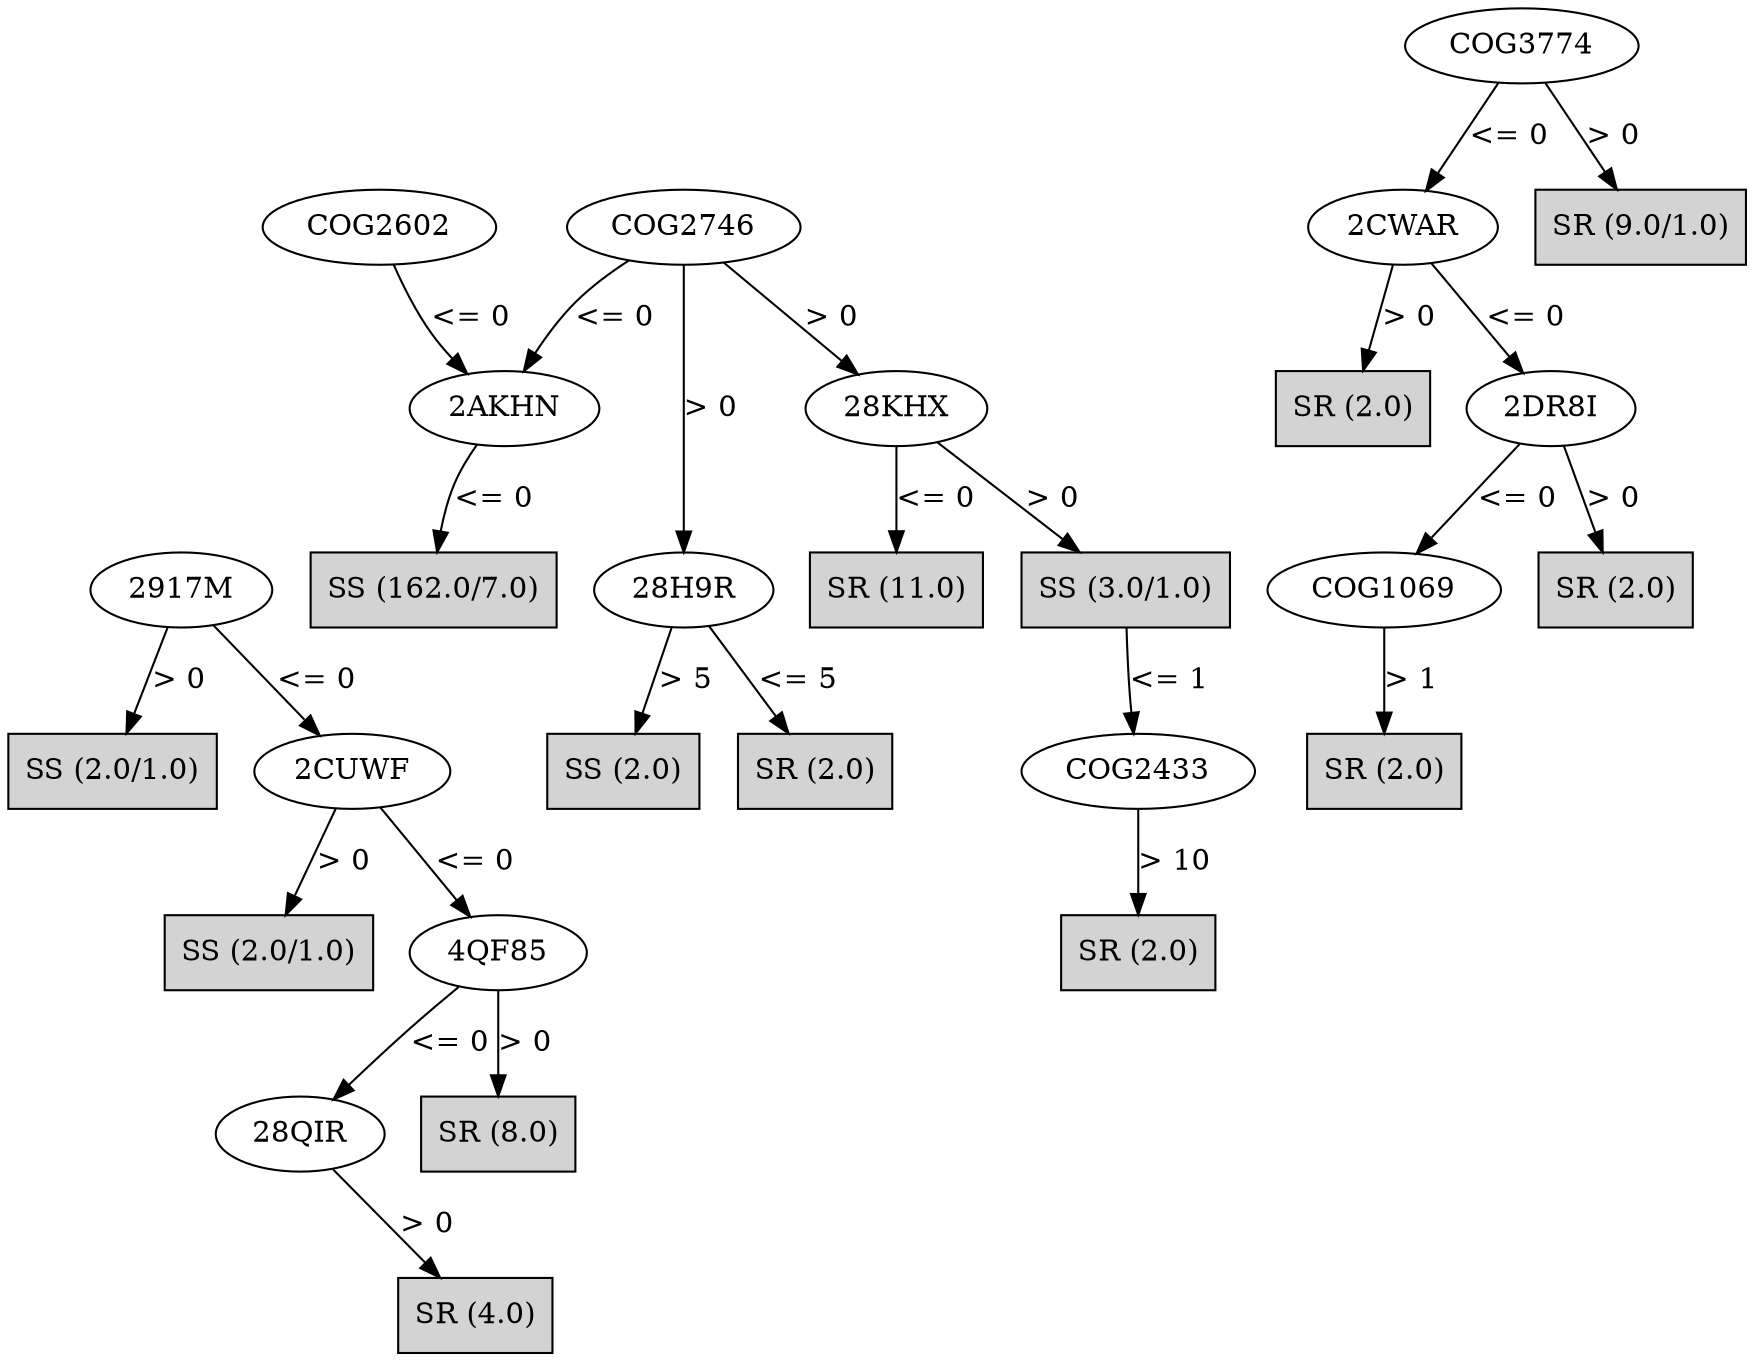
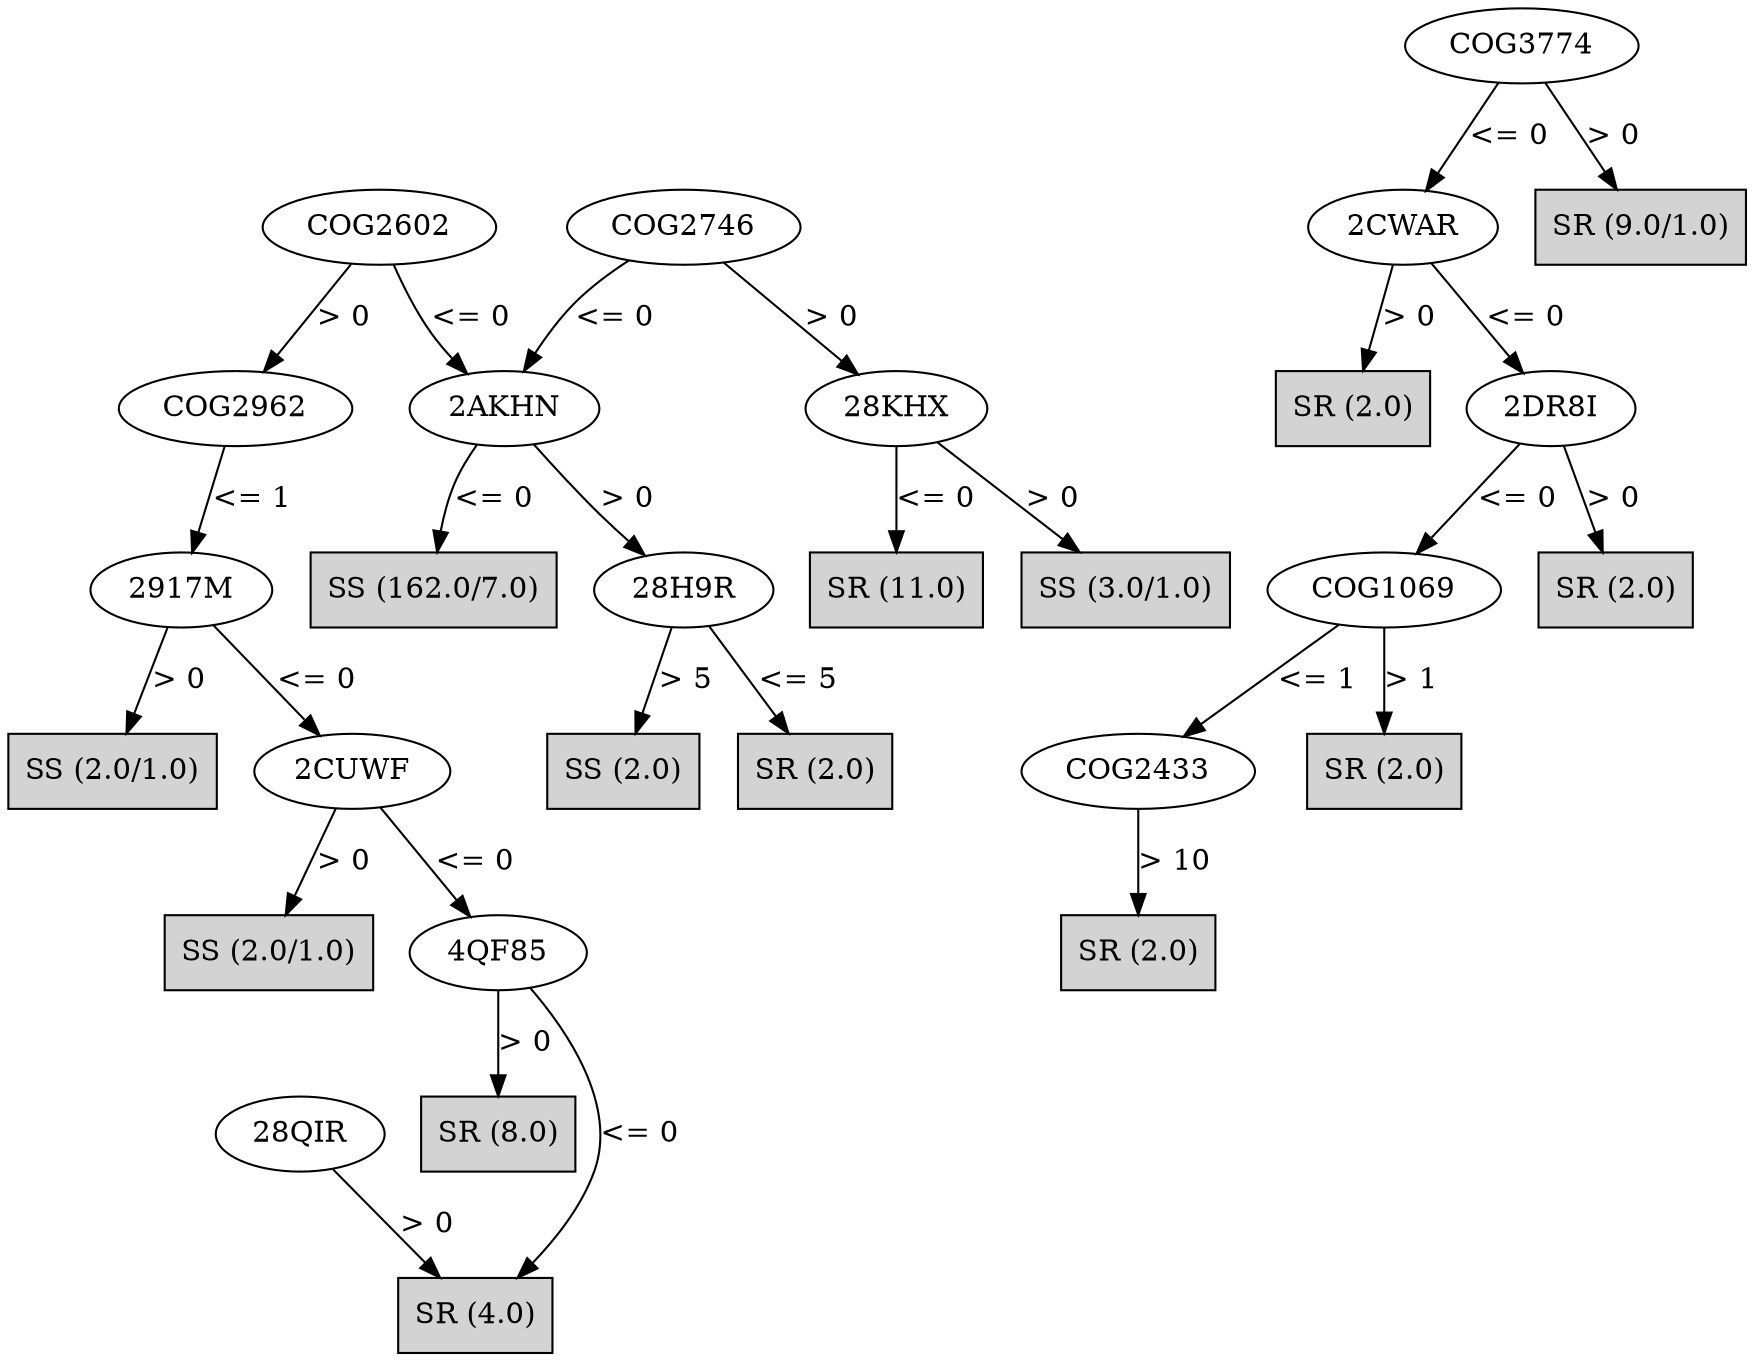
(684, 398) -> (580, 494)
none -> (236, 409)
(1128, 670) -> (1270, 675)
(403, 1035) -> (600, 1126)
